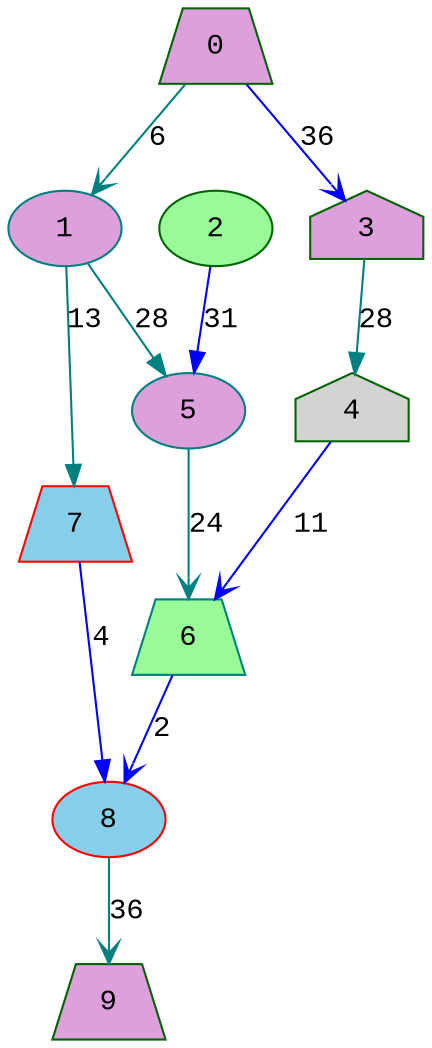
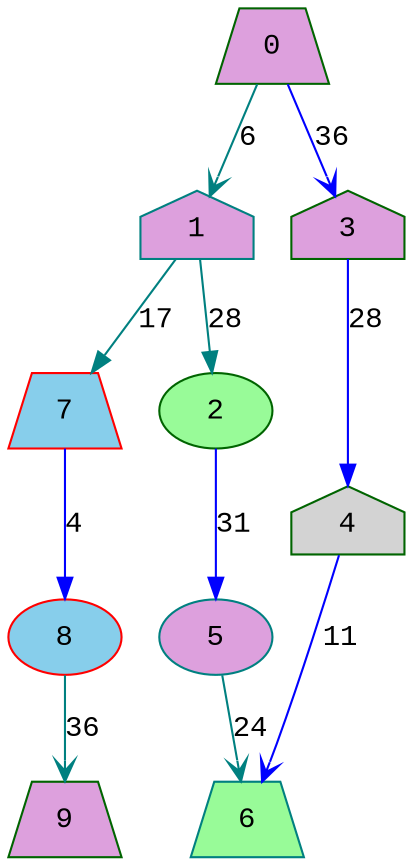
(65, 228) -> (197, 228)
(361, 306) -> (348, 362)
(120, 311) -> (205, 305)
(85, 320) -> (156, 320)
(153, 719) -> none
